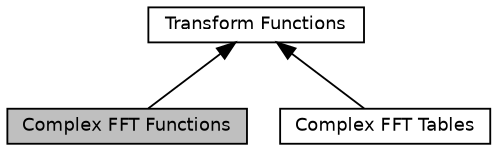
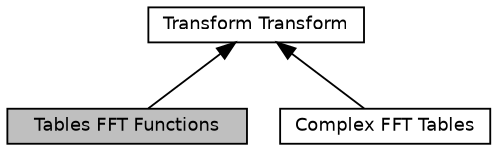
(256, 25) -> (256, 25)
(127, 126) -> (127, 126)
